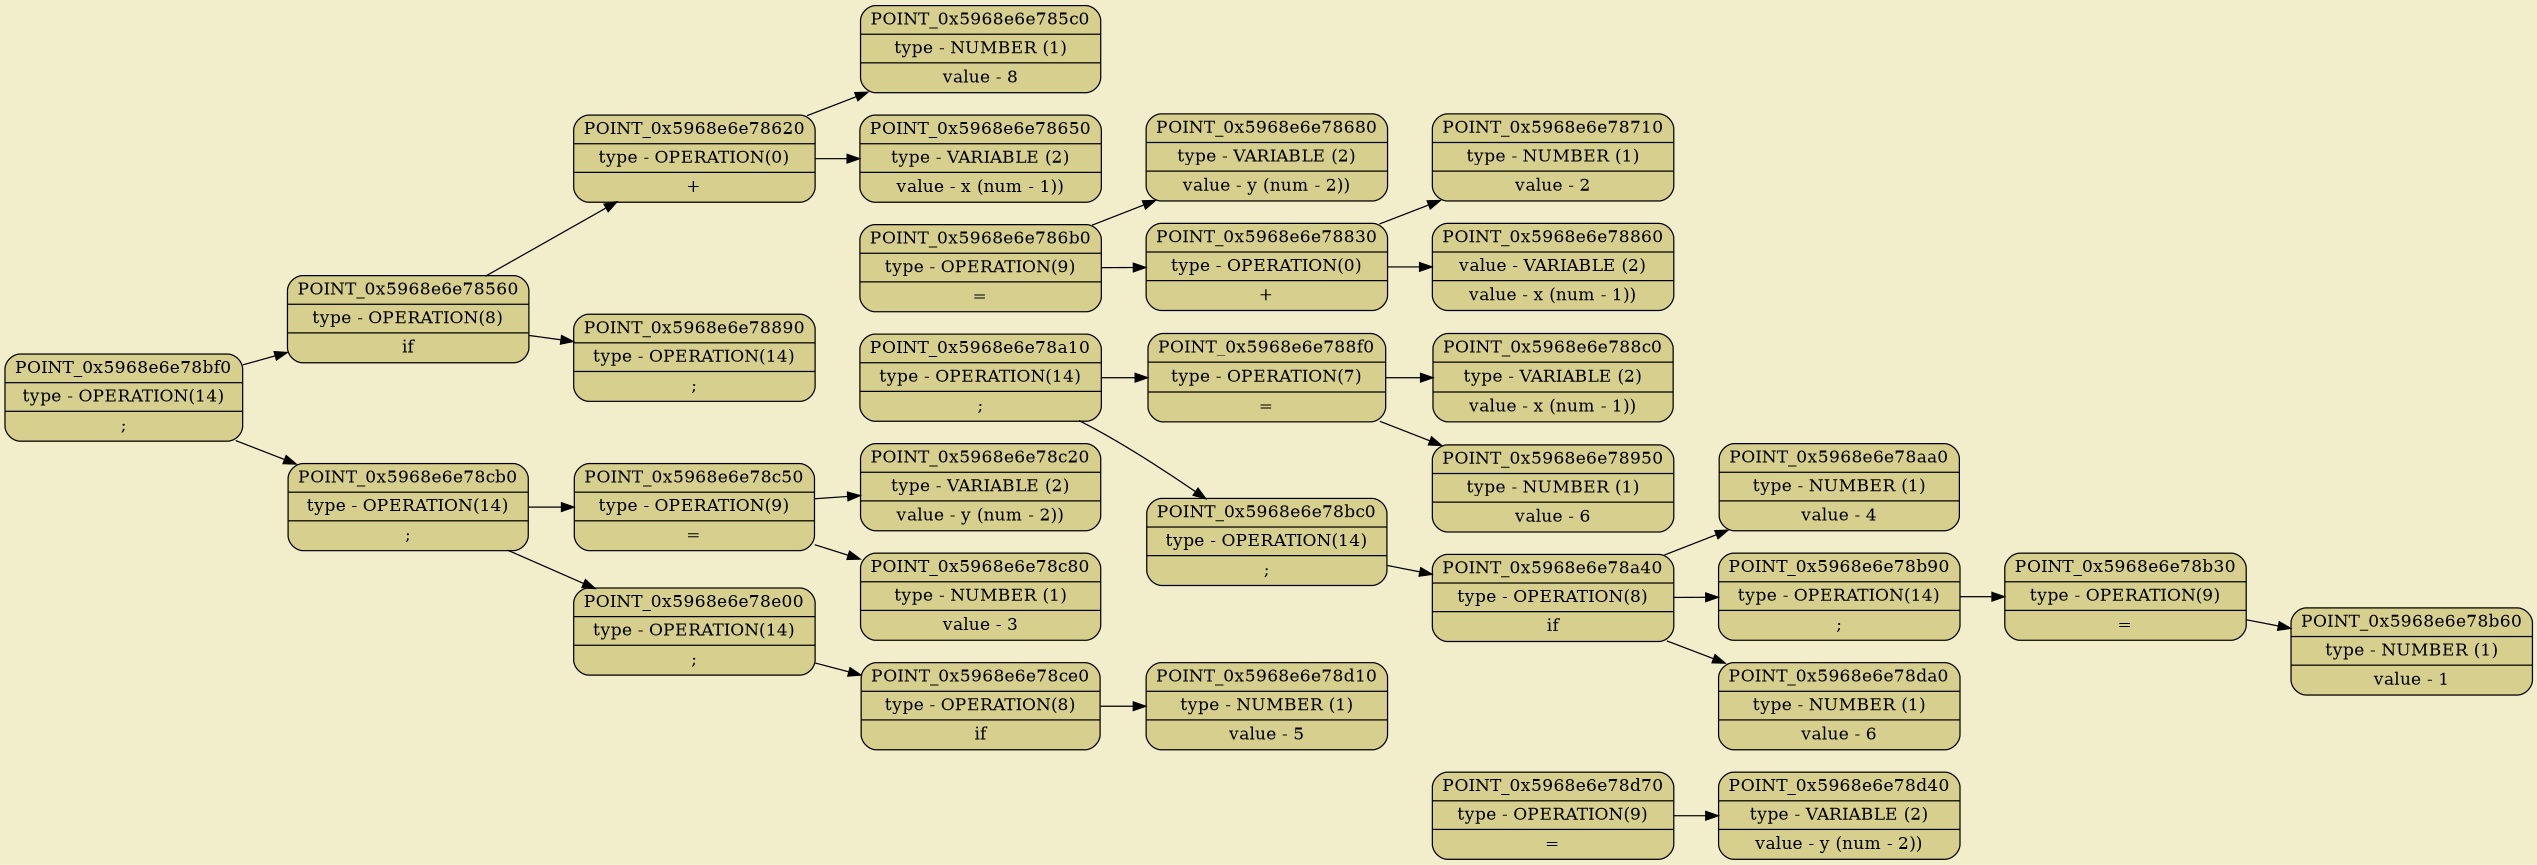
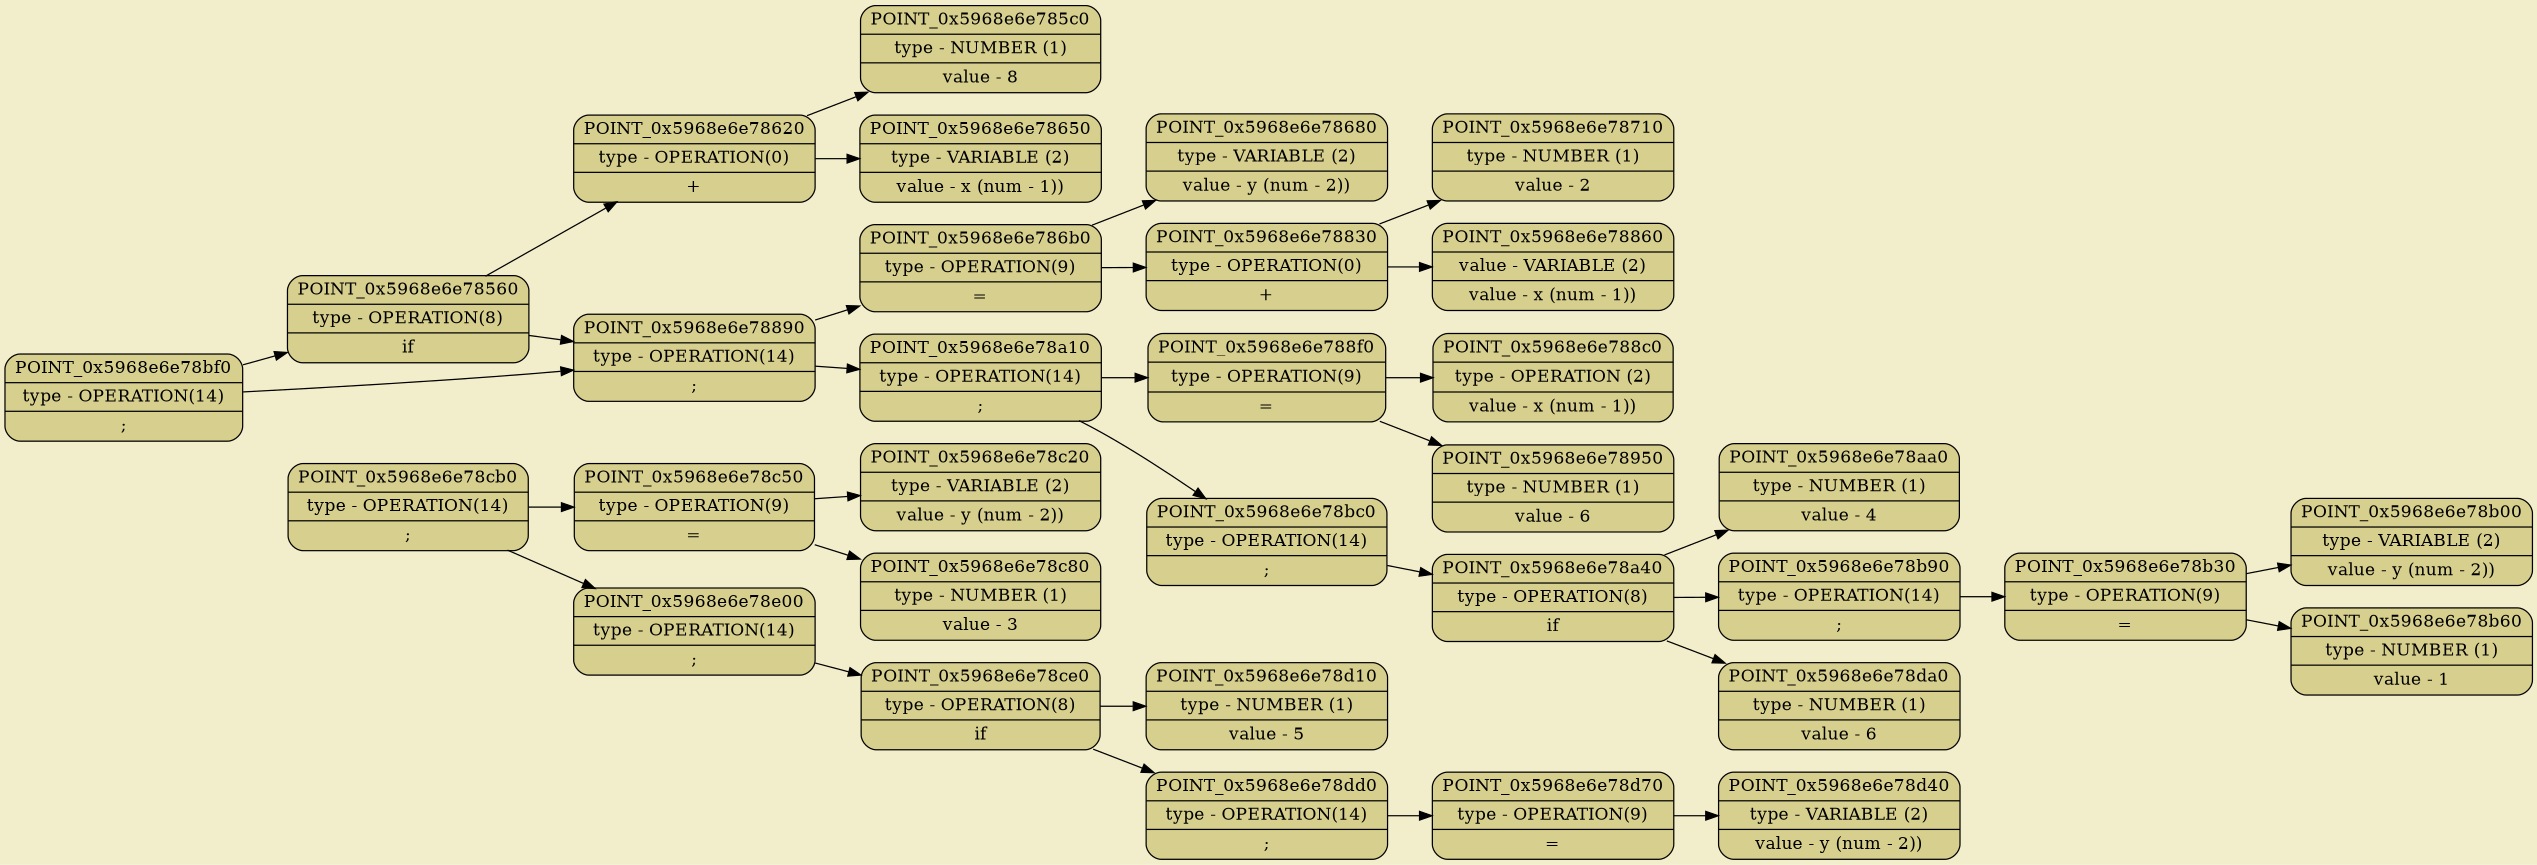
none -> (831, 315)
none -> (831, 367)
(1267, 376) -> (1267, 376)
(1553, 376) -> (1553, 376)
(260, 450) -> (402, 383)
none -> (2412, 542)
none -> (1267, 816)
